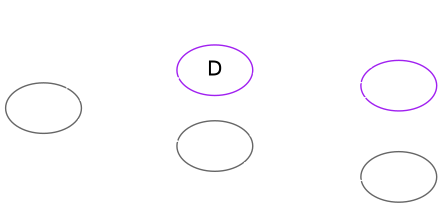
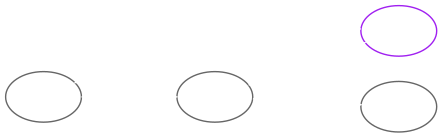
(215, 70) -> none
